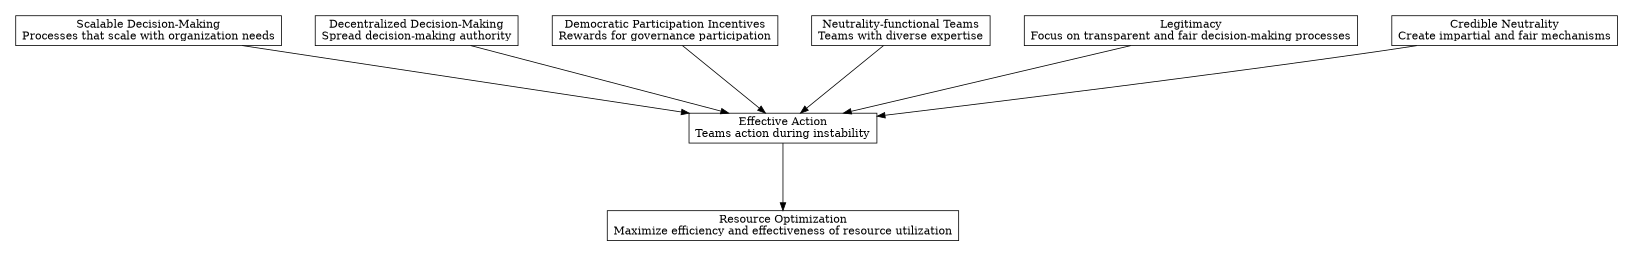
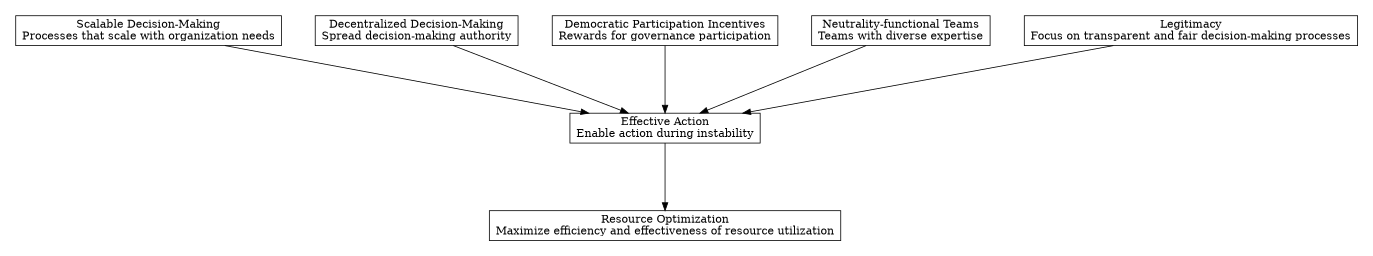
(1505, 31) -> none
(783, 128) -> (665, 128)
